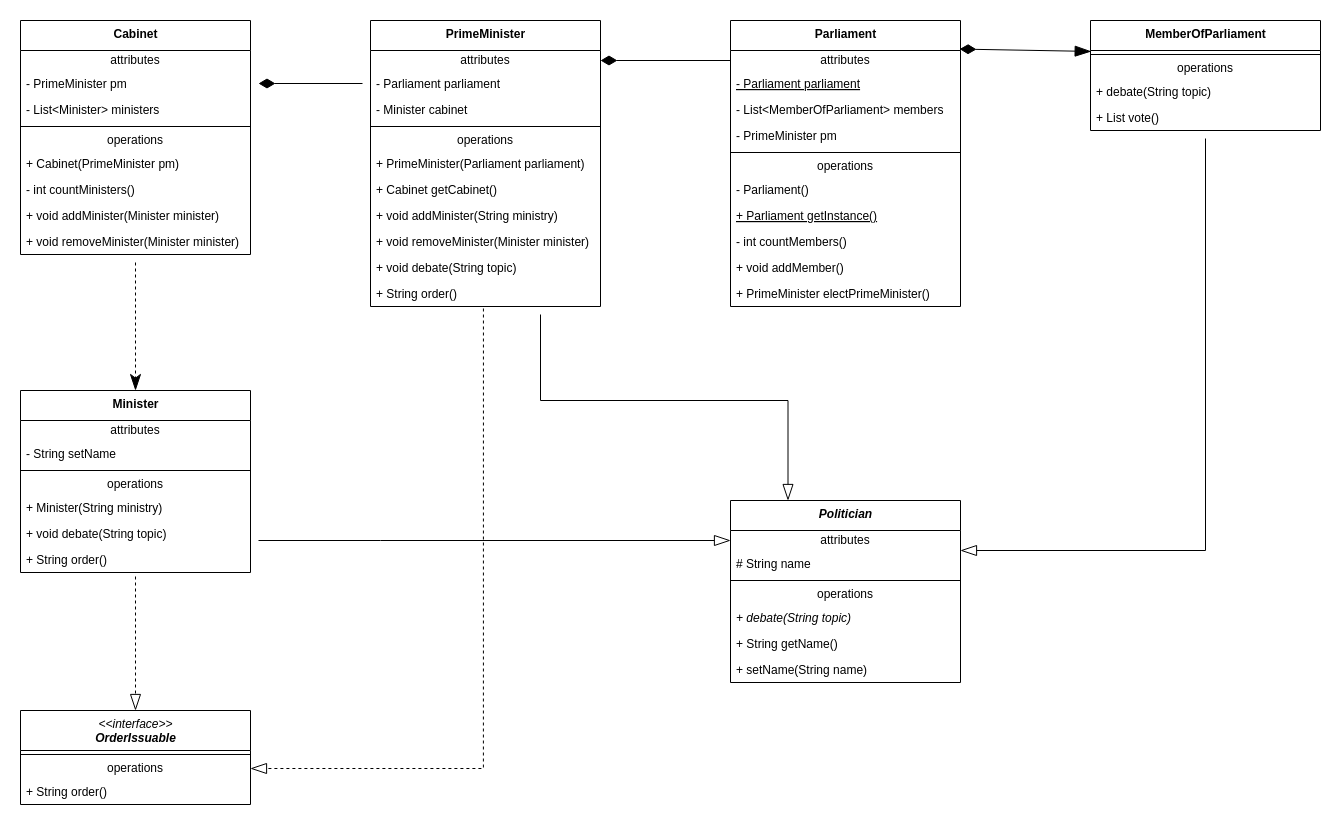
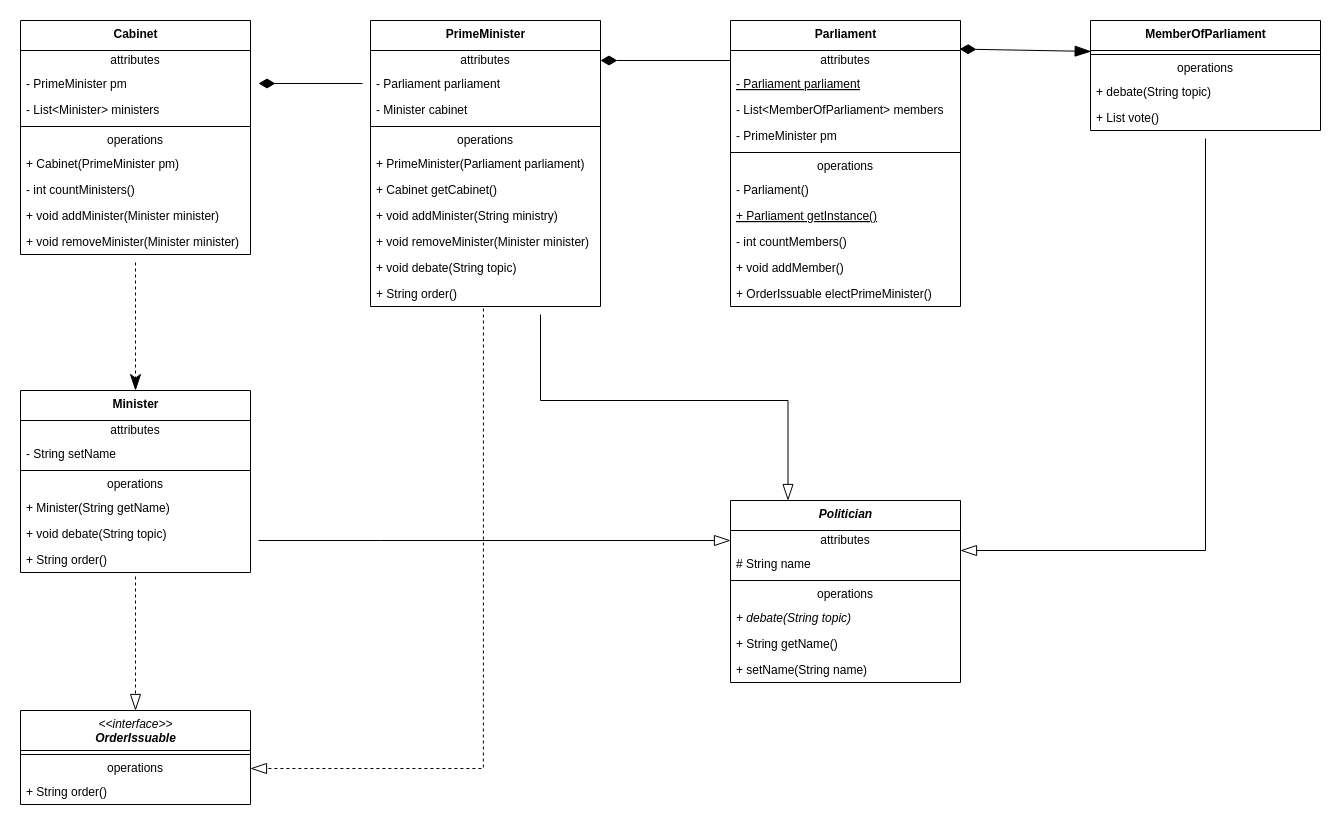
(844, 294) -> (848, 294)
(107, 508) -> (107, 508)
